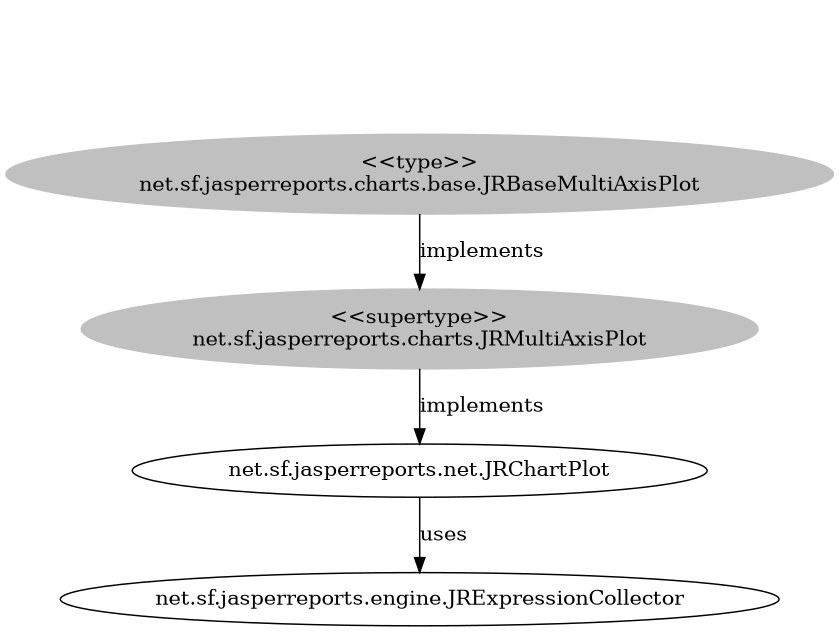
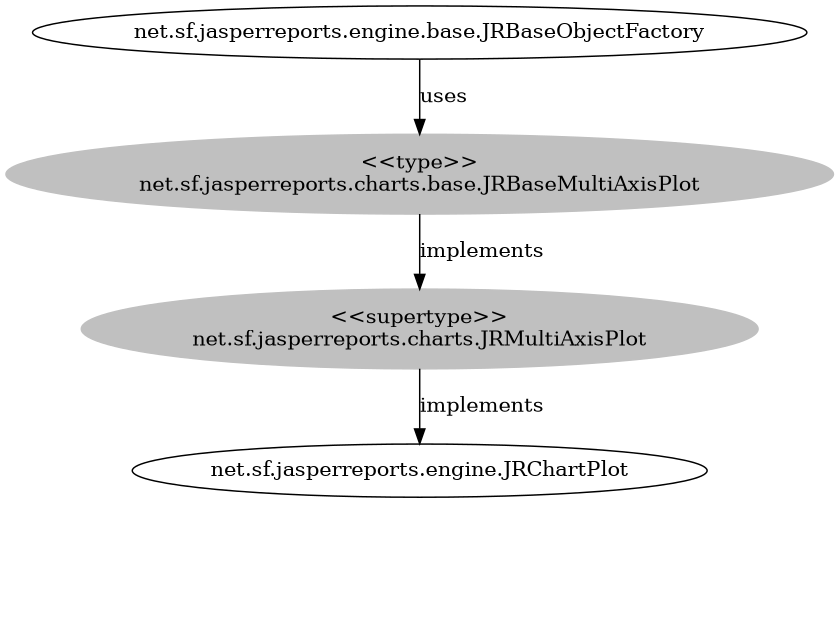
none -> (420, 33)
(420, 471) -> (420, 471)
(420, 599) -> none
